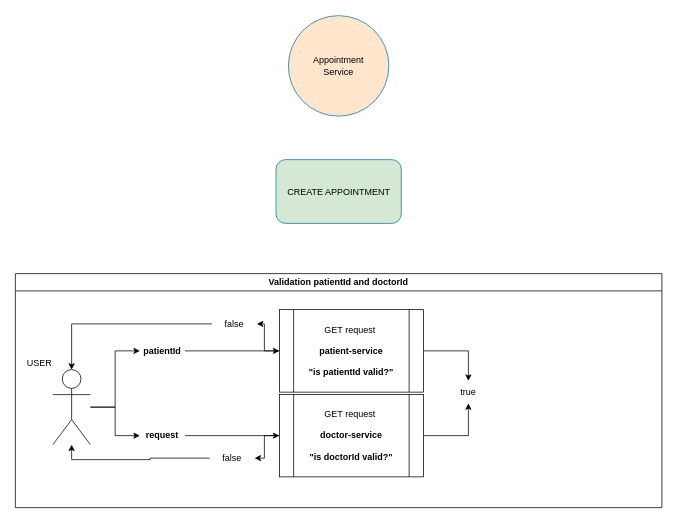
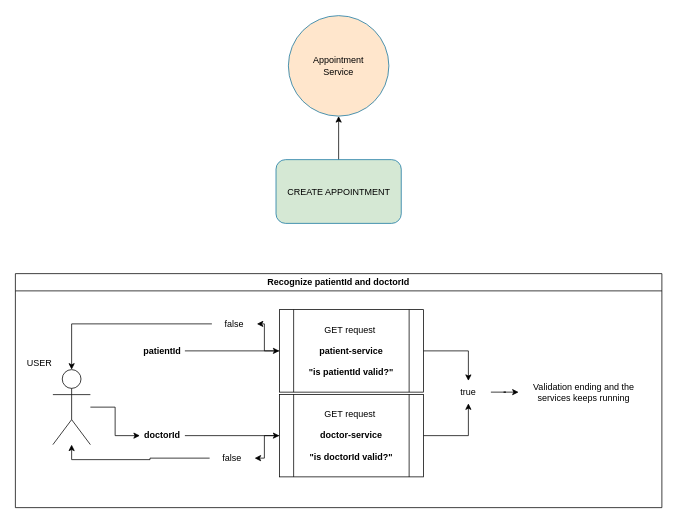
none -> (339, 140)
(339, 282) -> (339, 282)
(115, 351) -> none
none -> (505, 392)
none -> (584, 392)
(162, 435) -> (162, 435)
